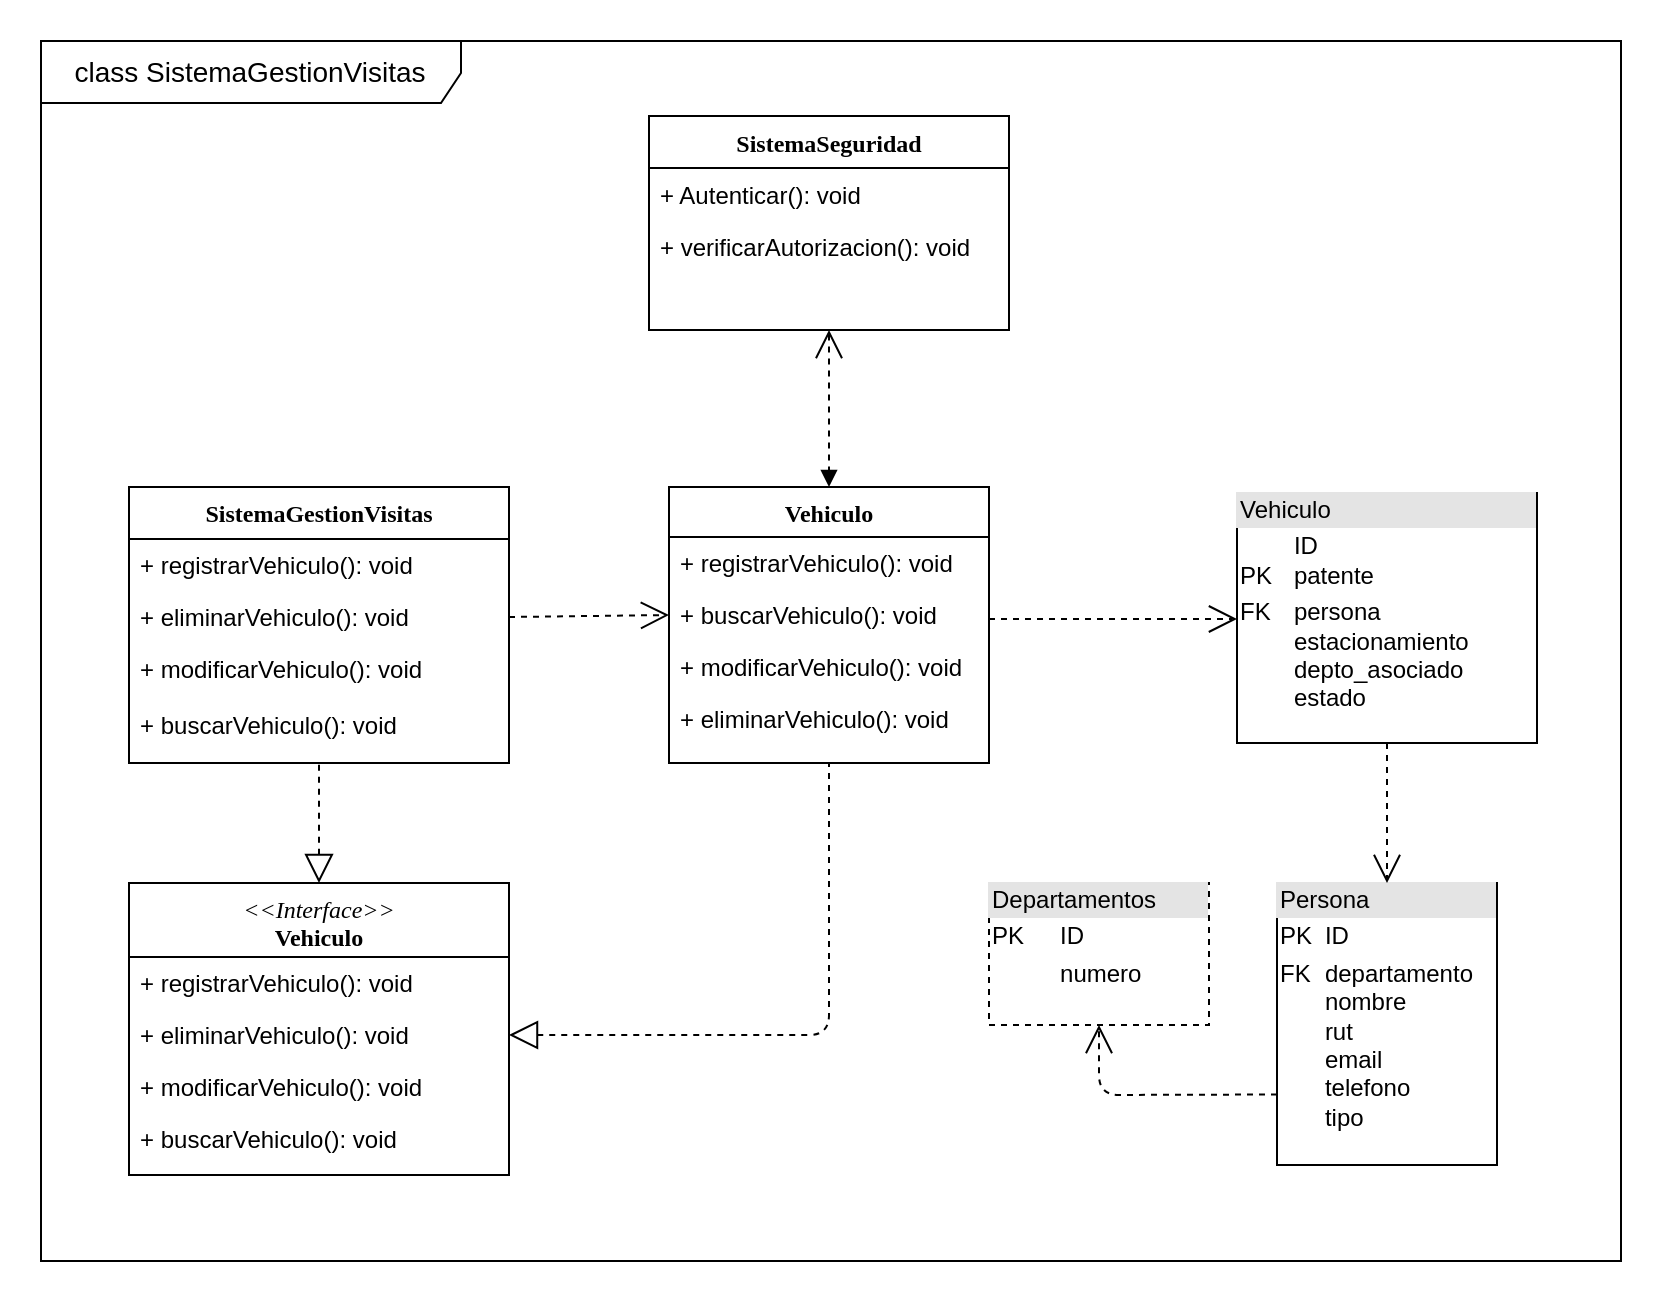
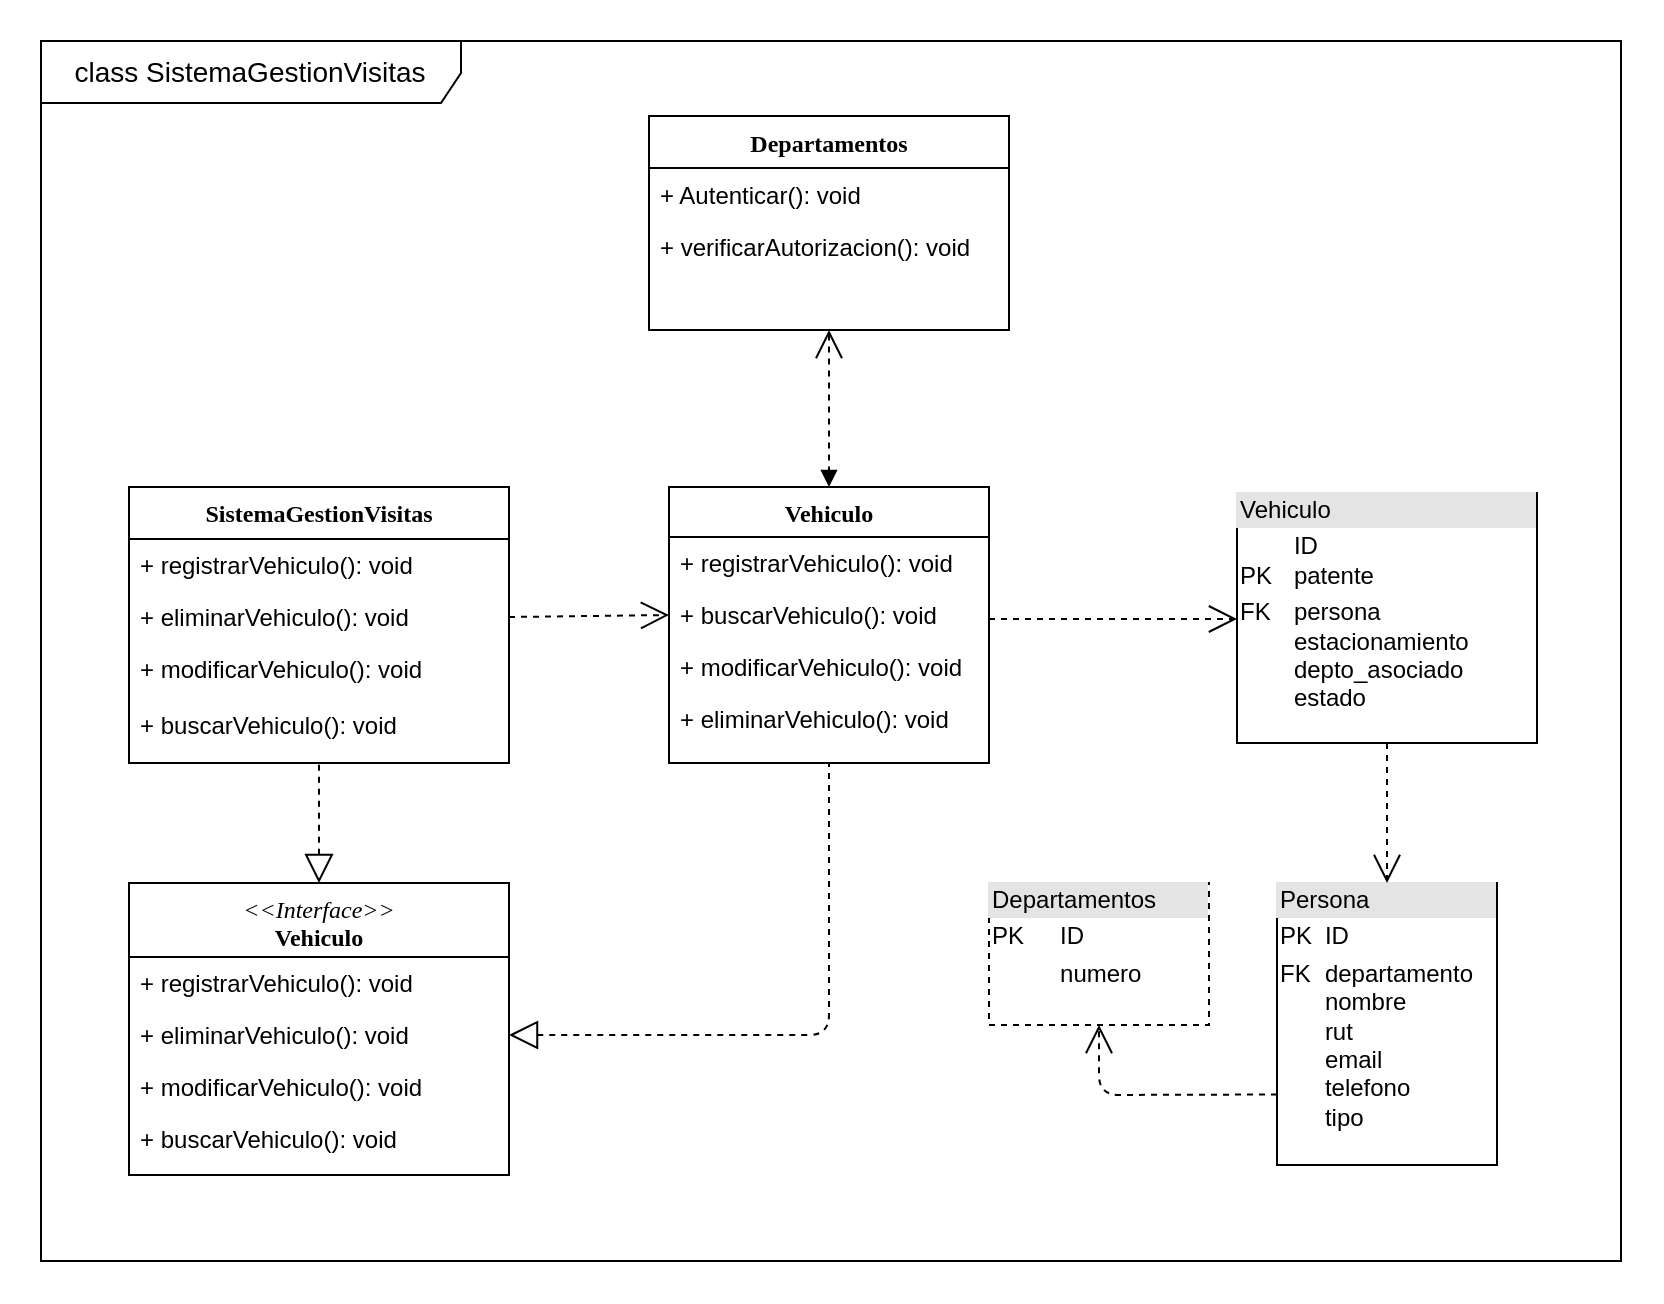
(830, 145) -> (830, 145)
